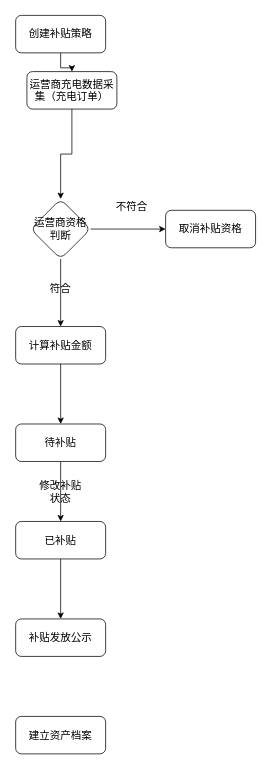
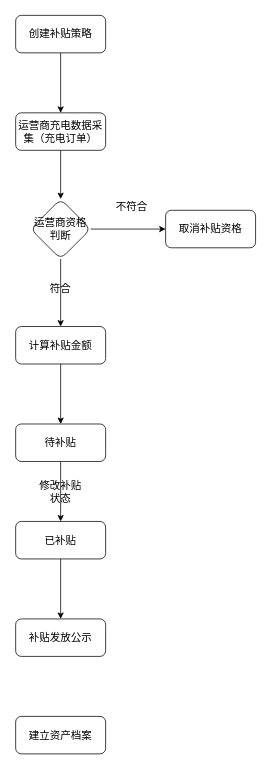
(72, 90) -> (60, 132)
